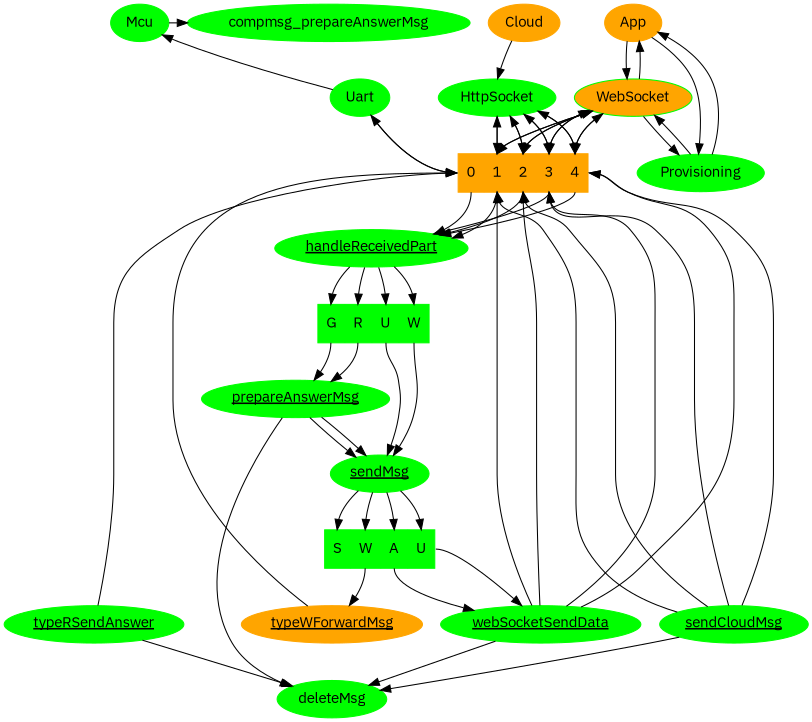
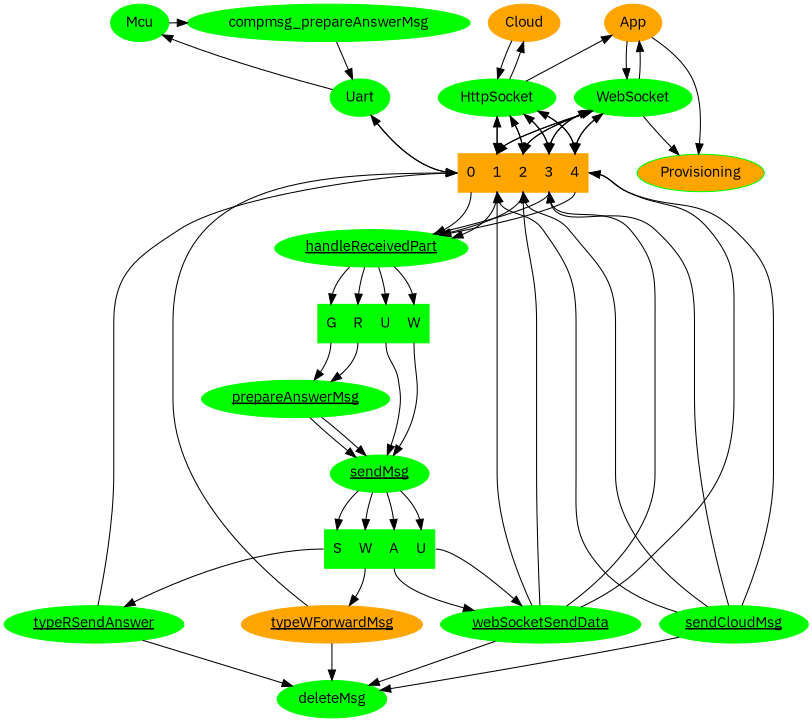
none -> (342, 56)
none -> (516, 66)
(714, 86) -> (564, 61)
(633, 98) -> (633, 98)
(677, 138) -> none
(701, 173) -> (701, 173)
(220, 556) -> (332, 657)
none -> (226, 565)
